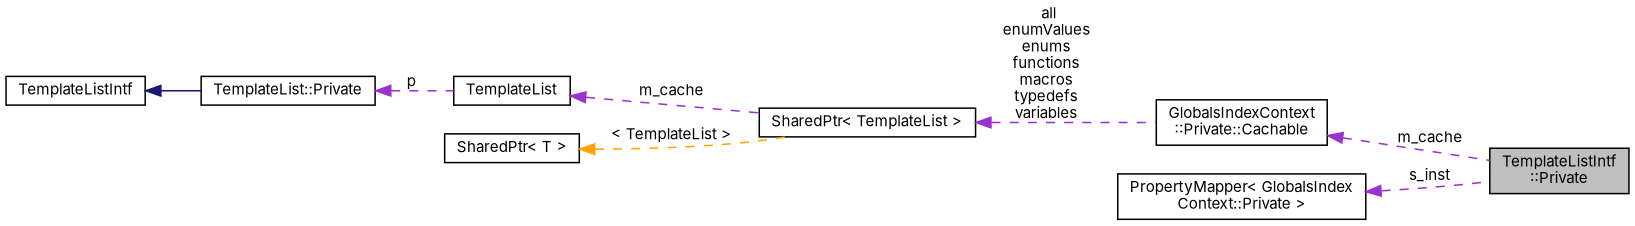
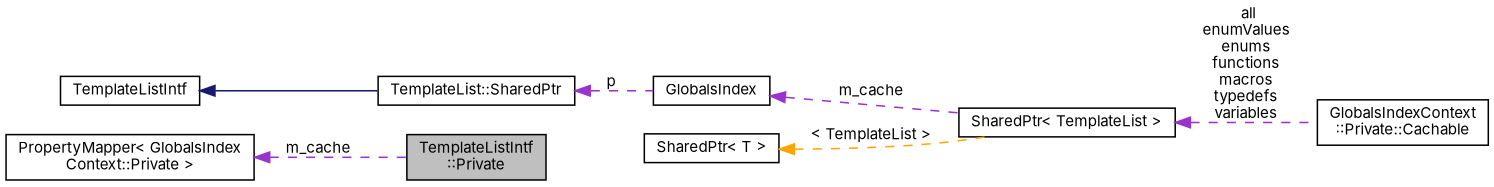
(288, 91) -> (476, 91)
(512, 91) -> (712, 91)
(1416, 149) -> none
(1428, 176) -> (316, 149)
